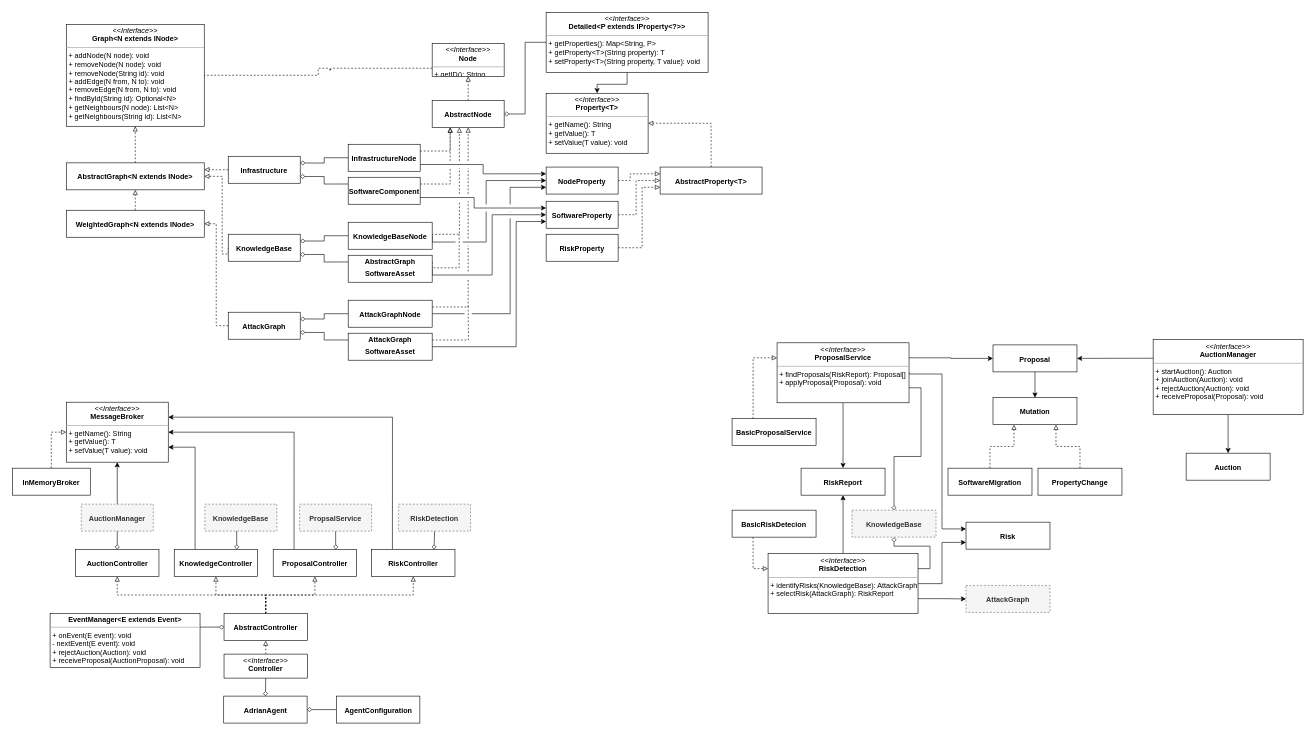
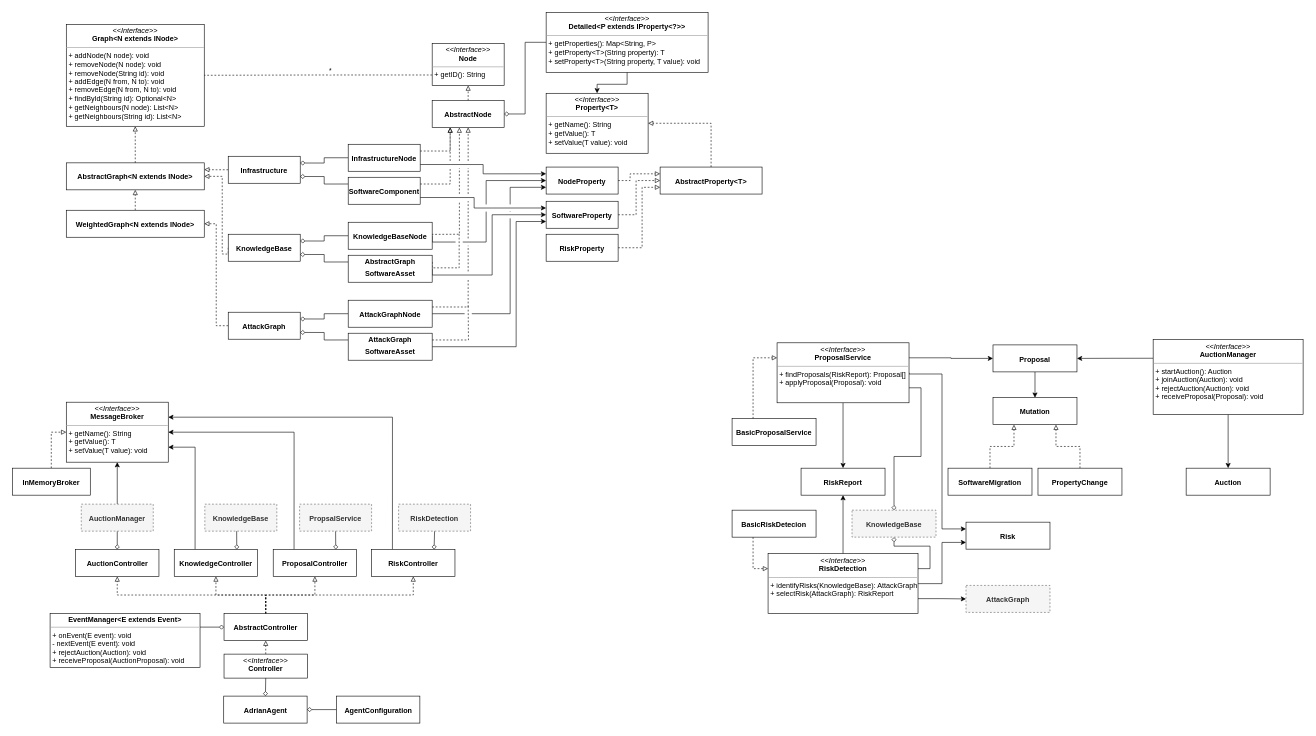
(468, 60) -> (468, 65)
(1229, 467) -> (1229, 482)
